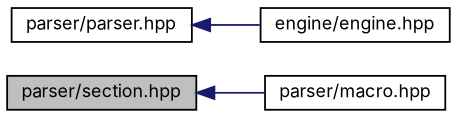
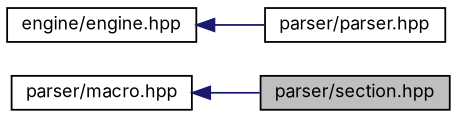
(235, 25) -> (239, 25)
(239, 93) -> (235, 93)
